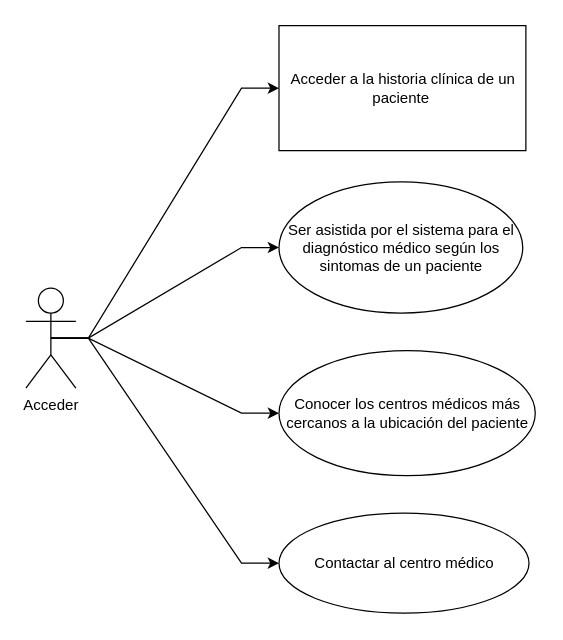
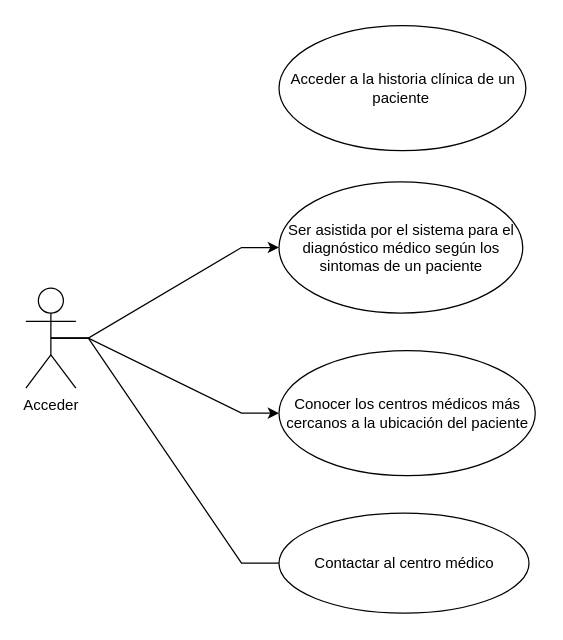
(402, 88) -> (402, 88)
(173, 199) -> none
(269, 563) -> (272, 563)
